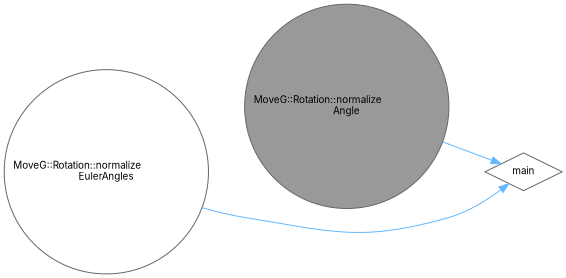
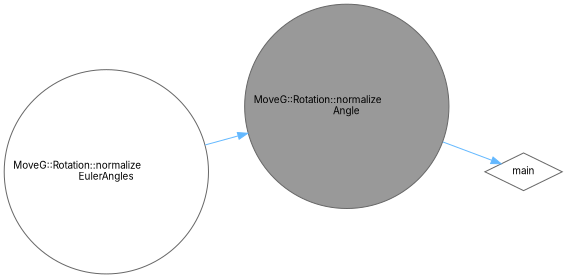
(355, 232) -> (222, 140)
